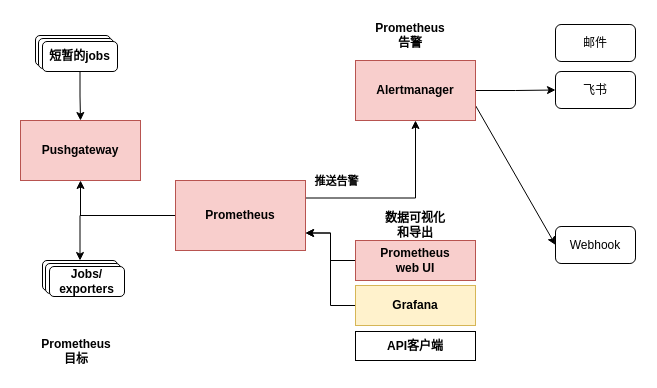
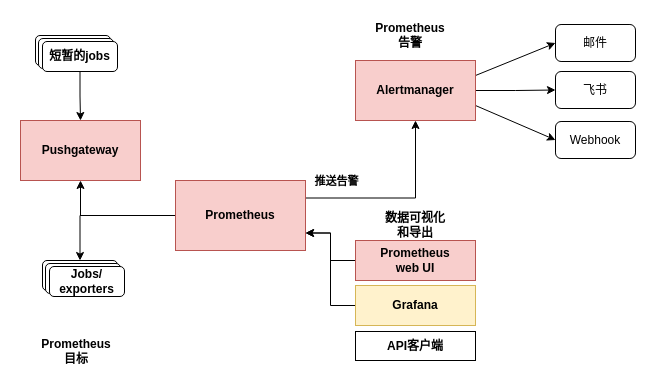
none -> (512, 61)
(596, 245) -> (596, 140)
